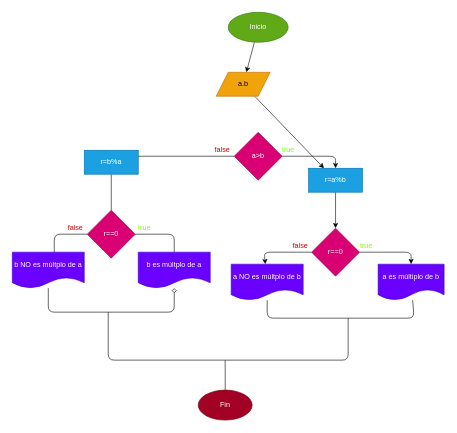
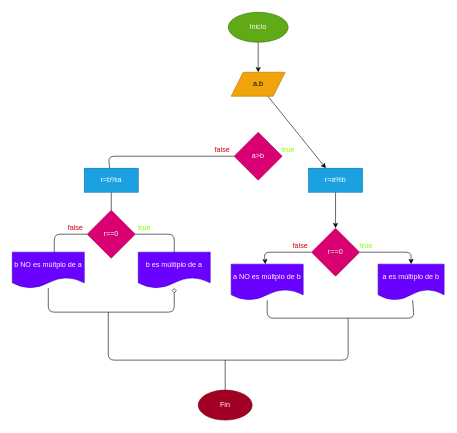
(243, 84) -> (258, 84)
(335, 158) -> none
(111, 162) -> (111, 180)
(174, 265) -> (174, 265)
